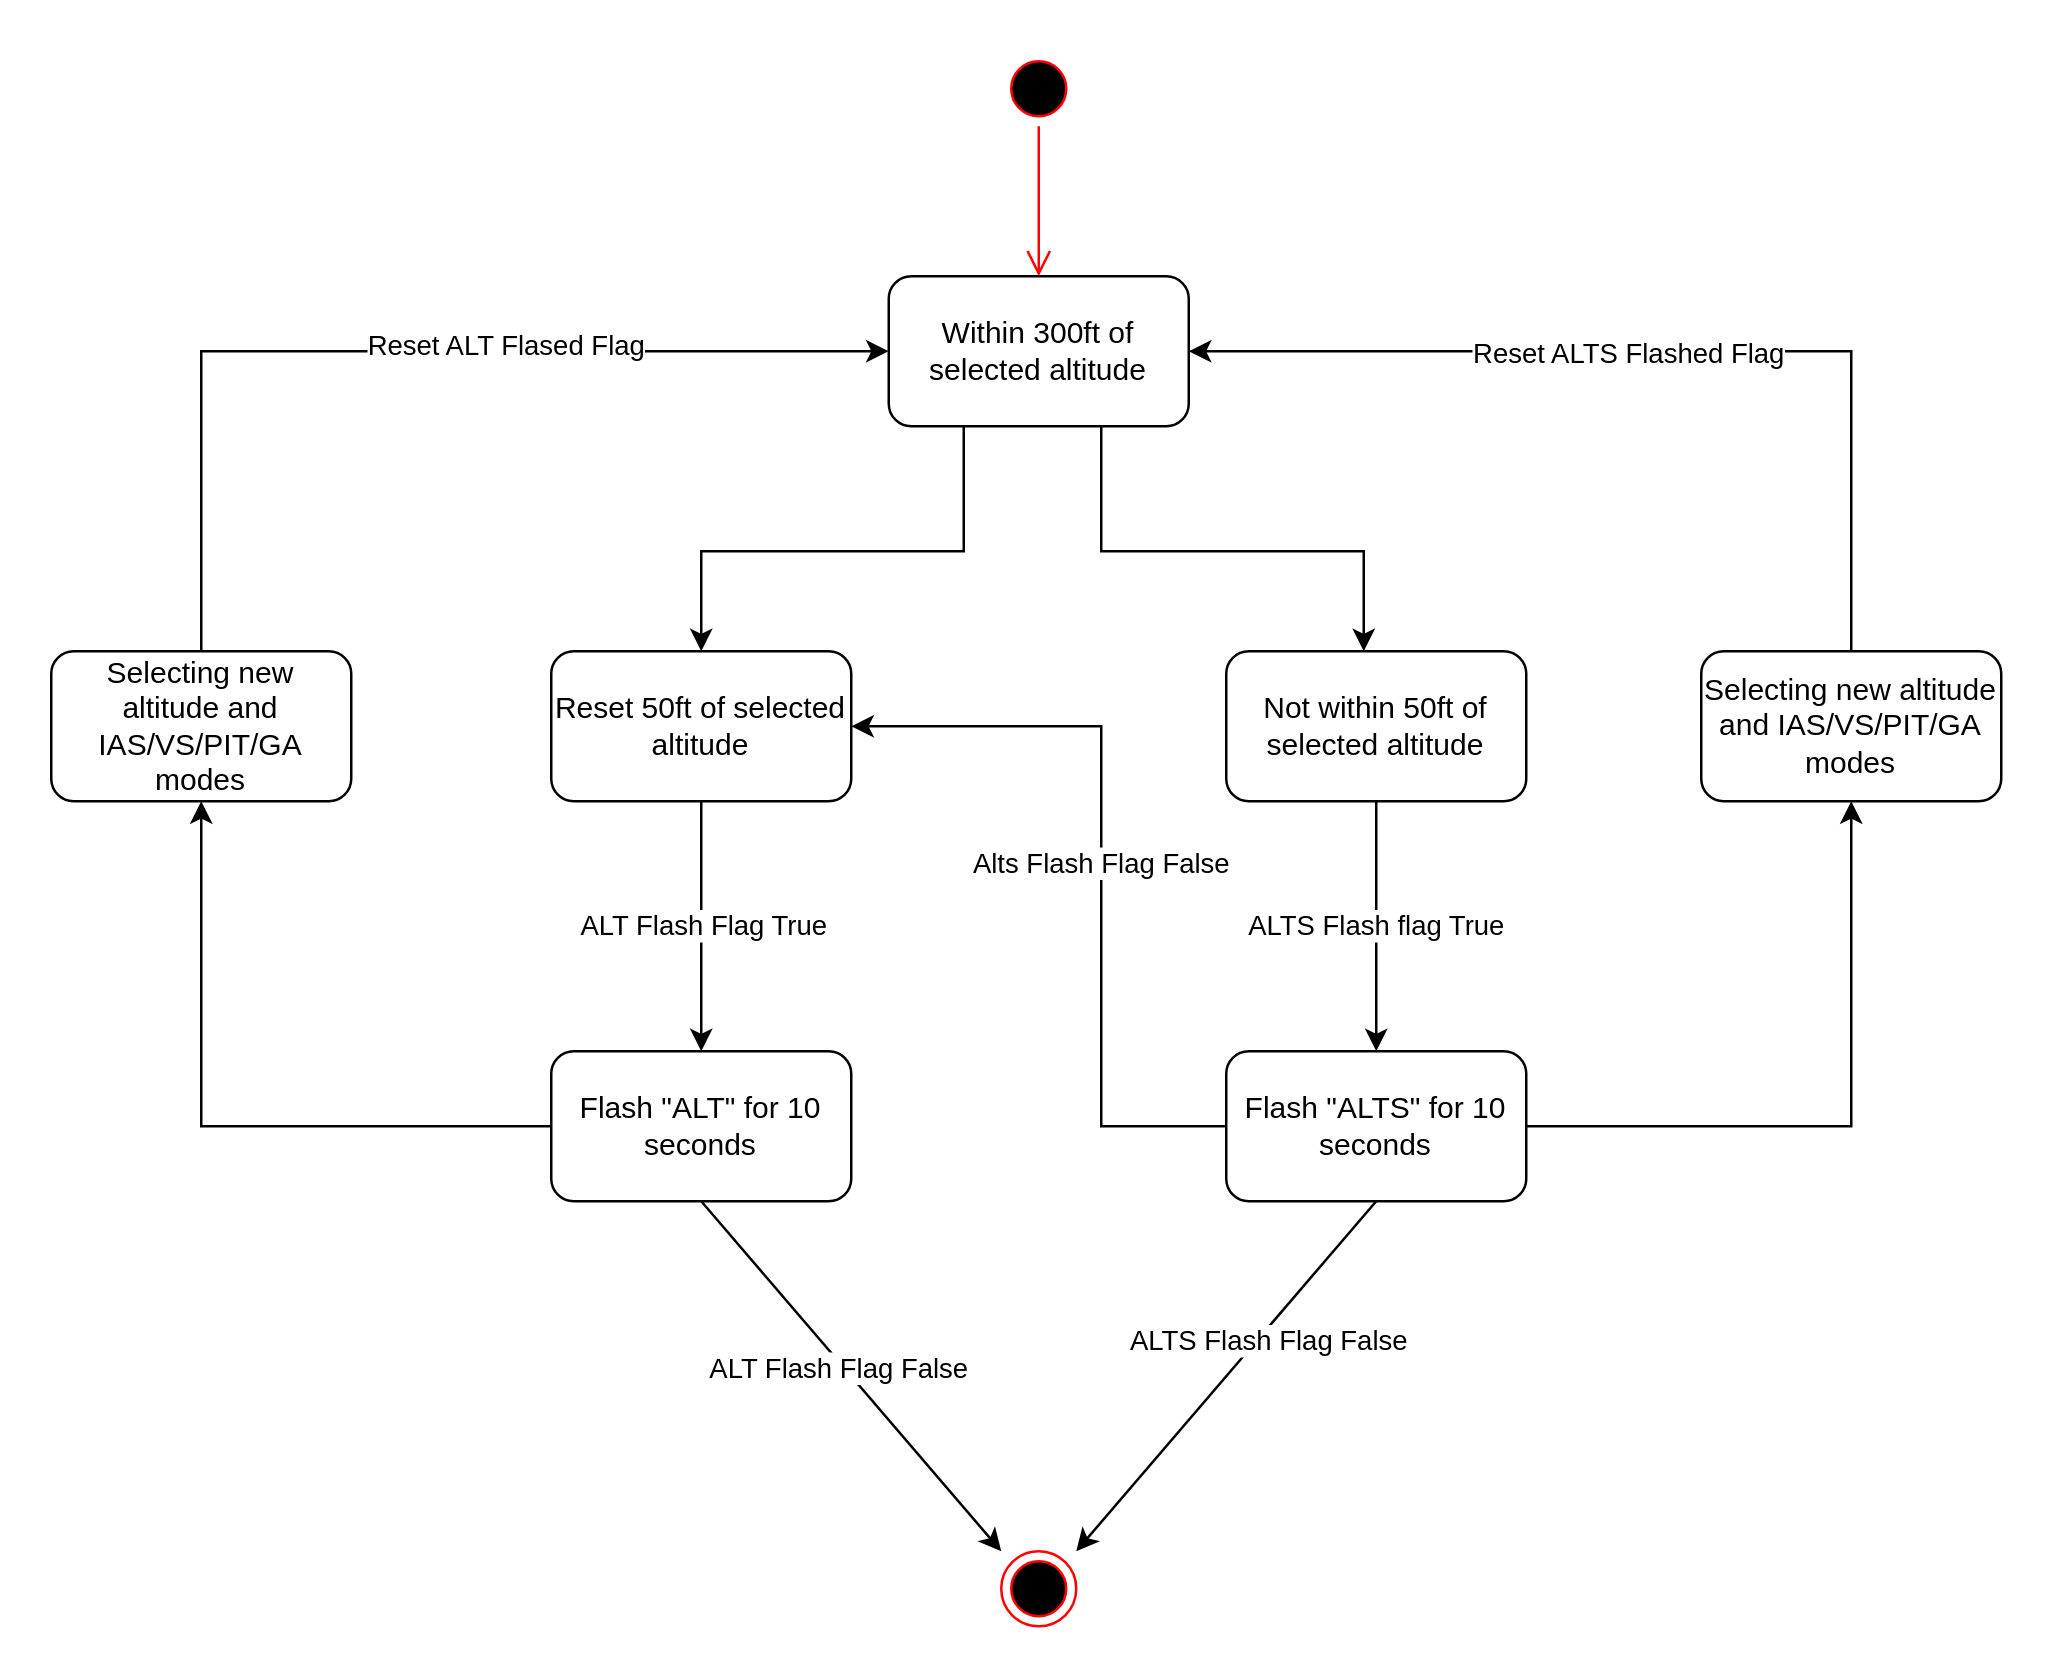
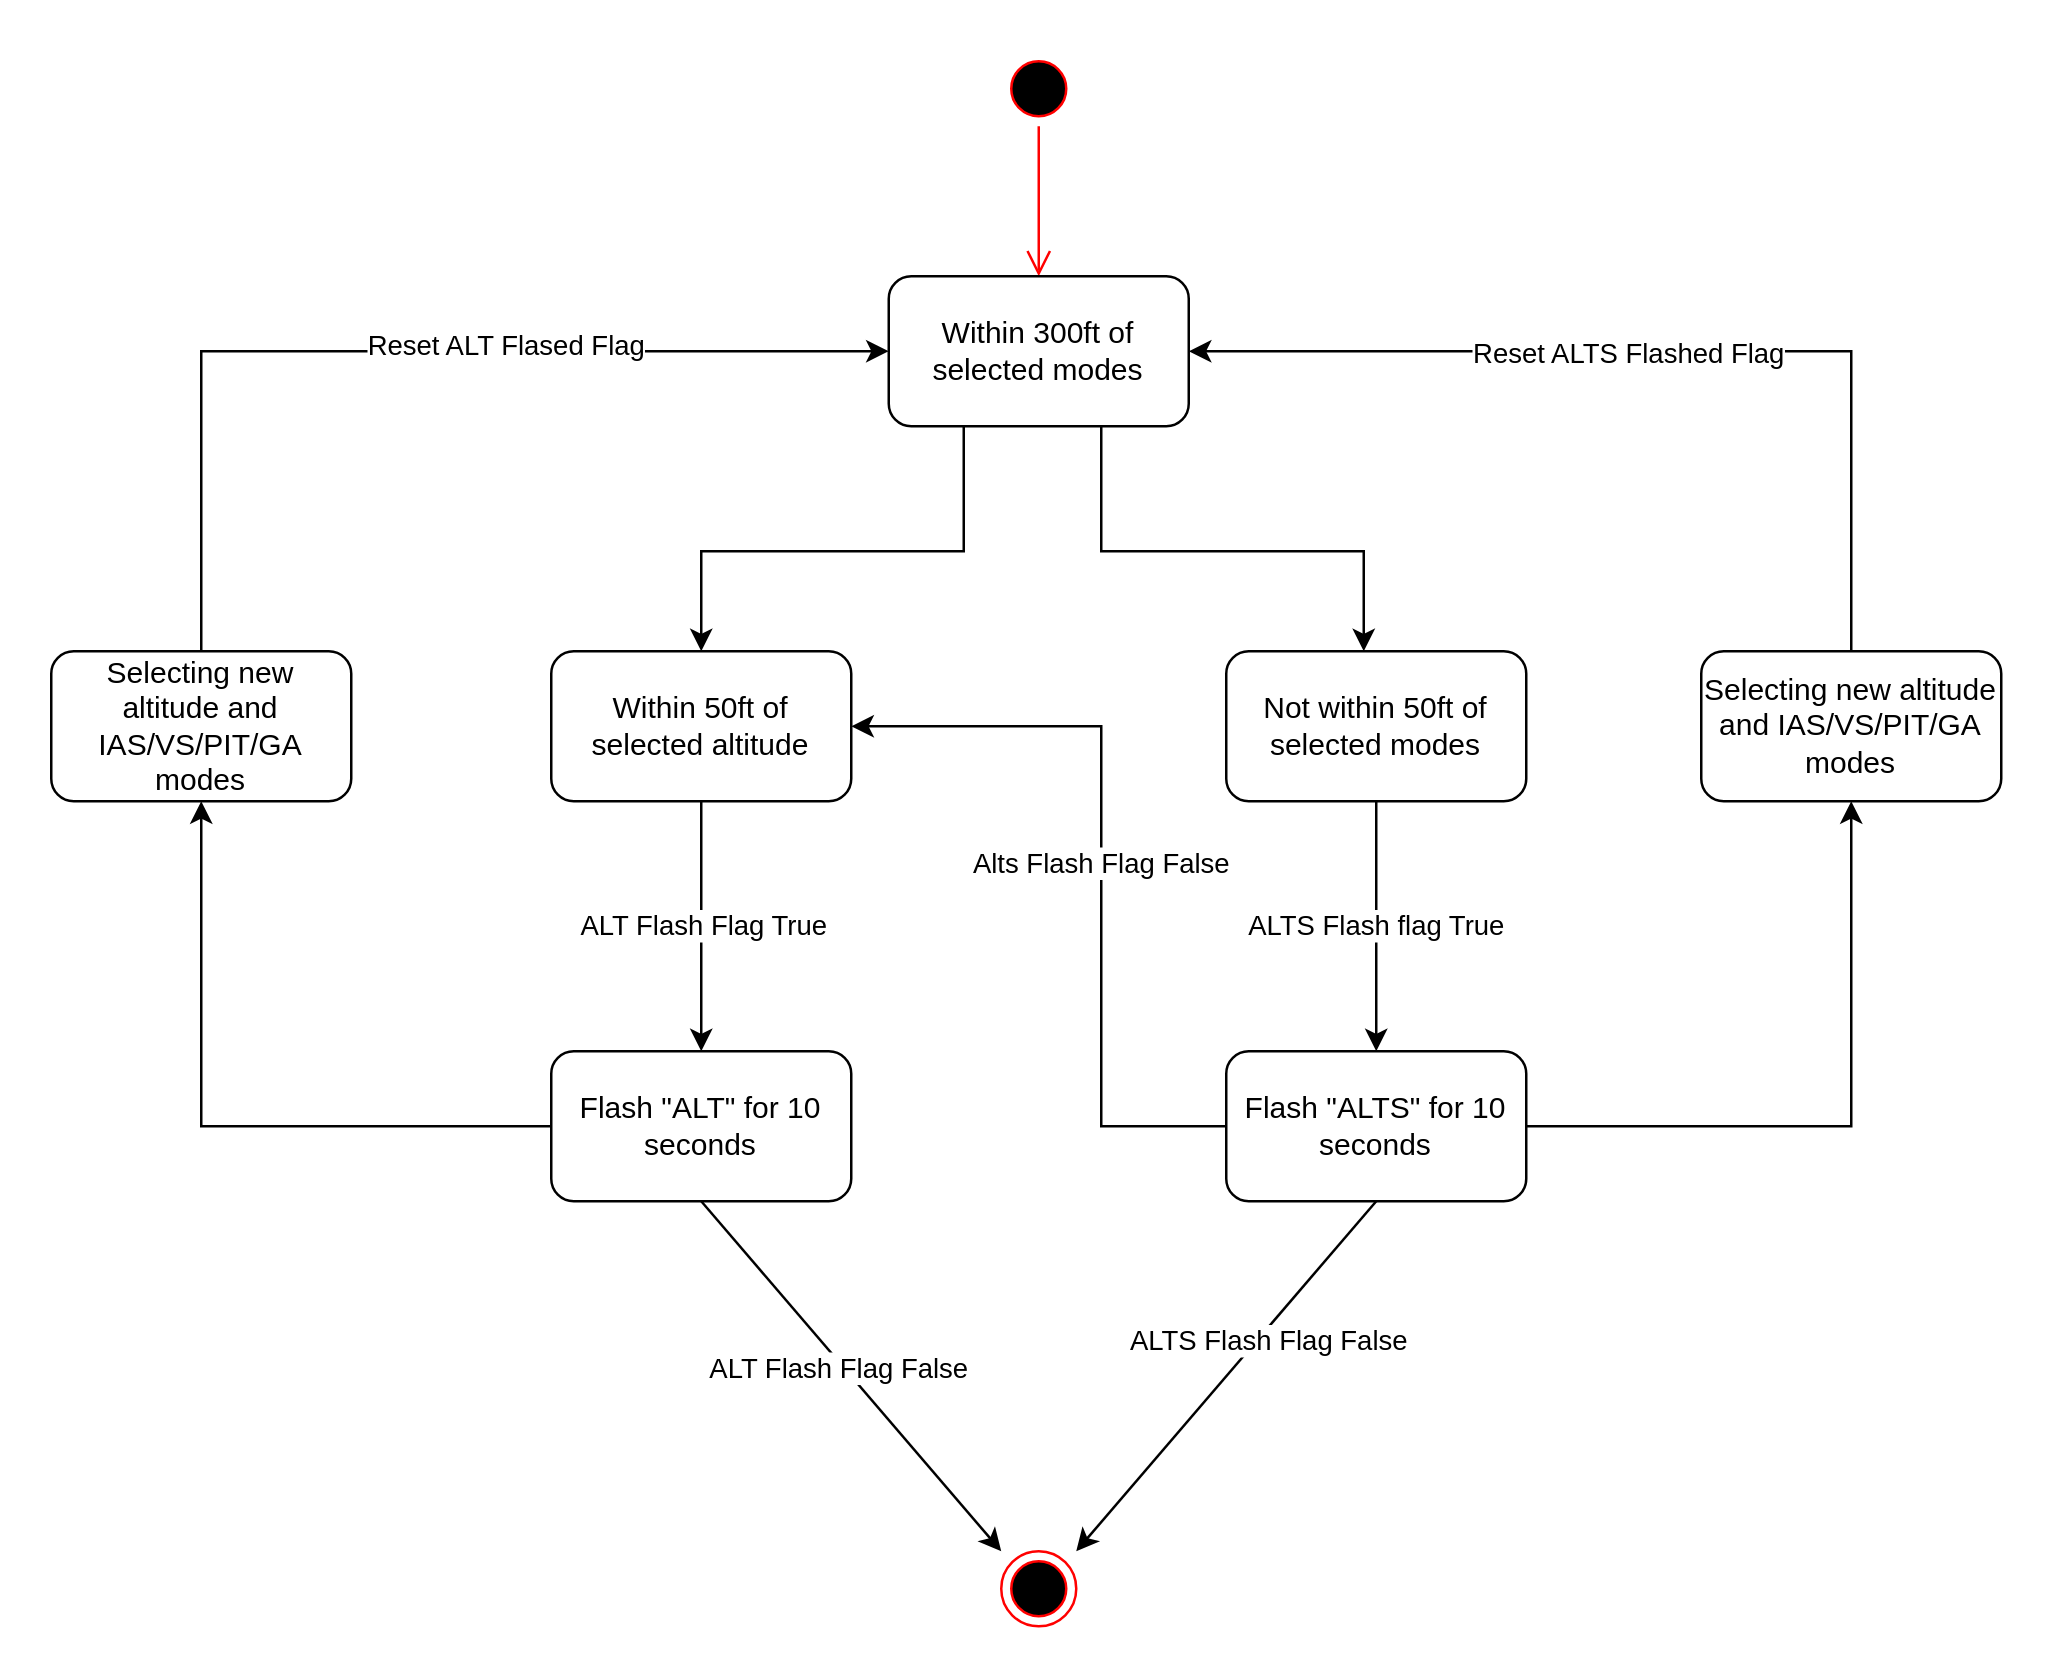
(1039, 351) -> (1039, 351)
(701, 726) -> (701, 726)
(1376, 726) -> (1376, 726)
